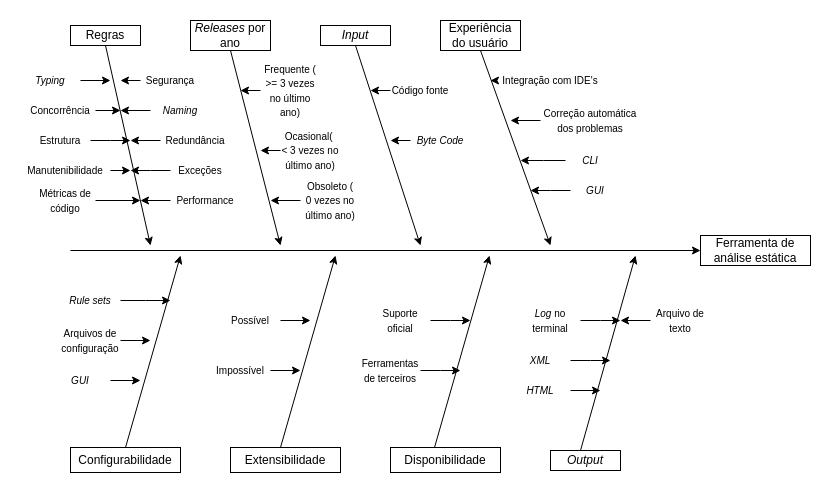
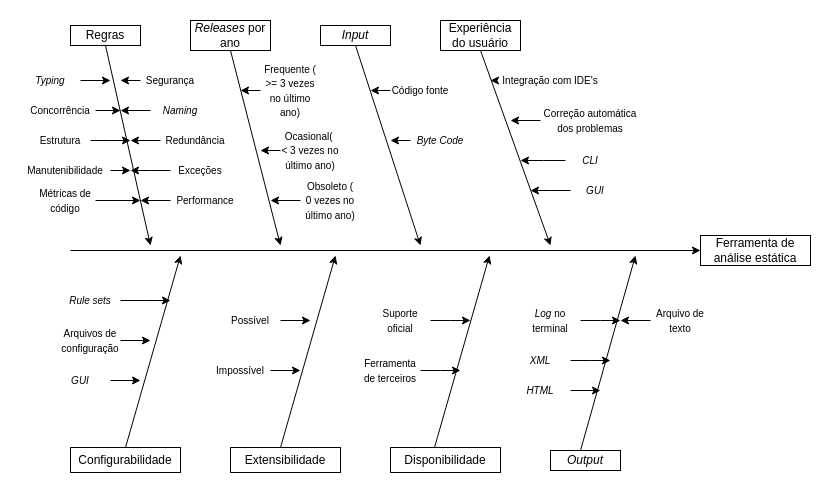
(391, 371) -> (391, 371)
